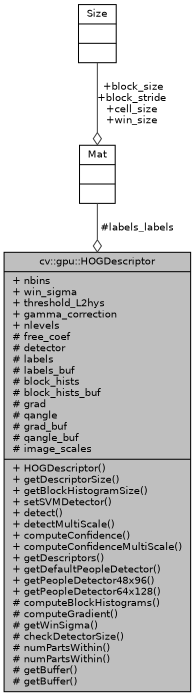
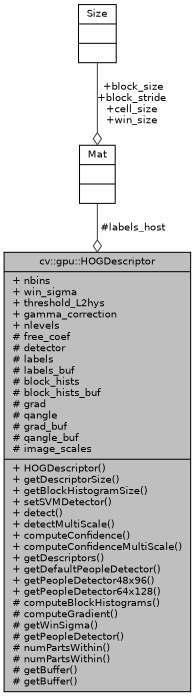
(136, 228) -> (132, 228)
(68, 637) -> (68, 637)
